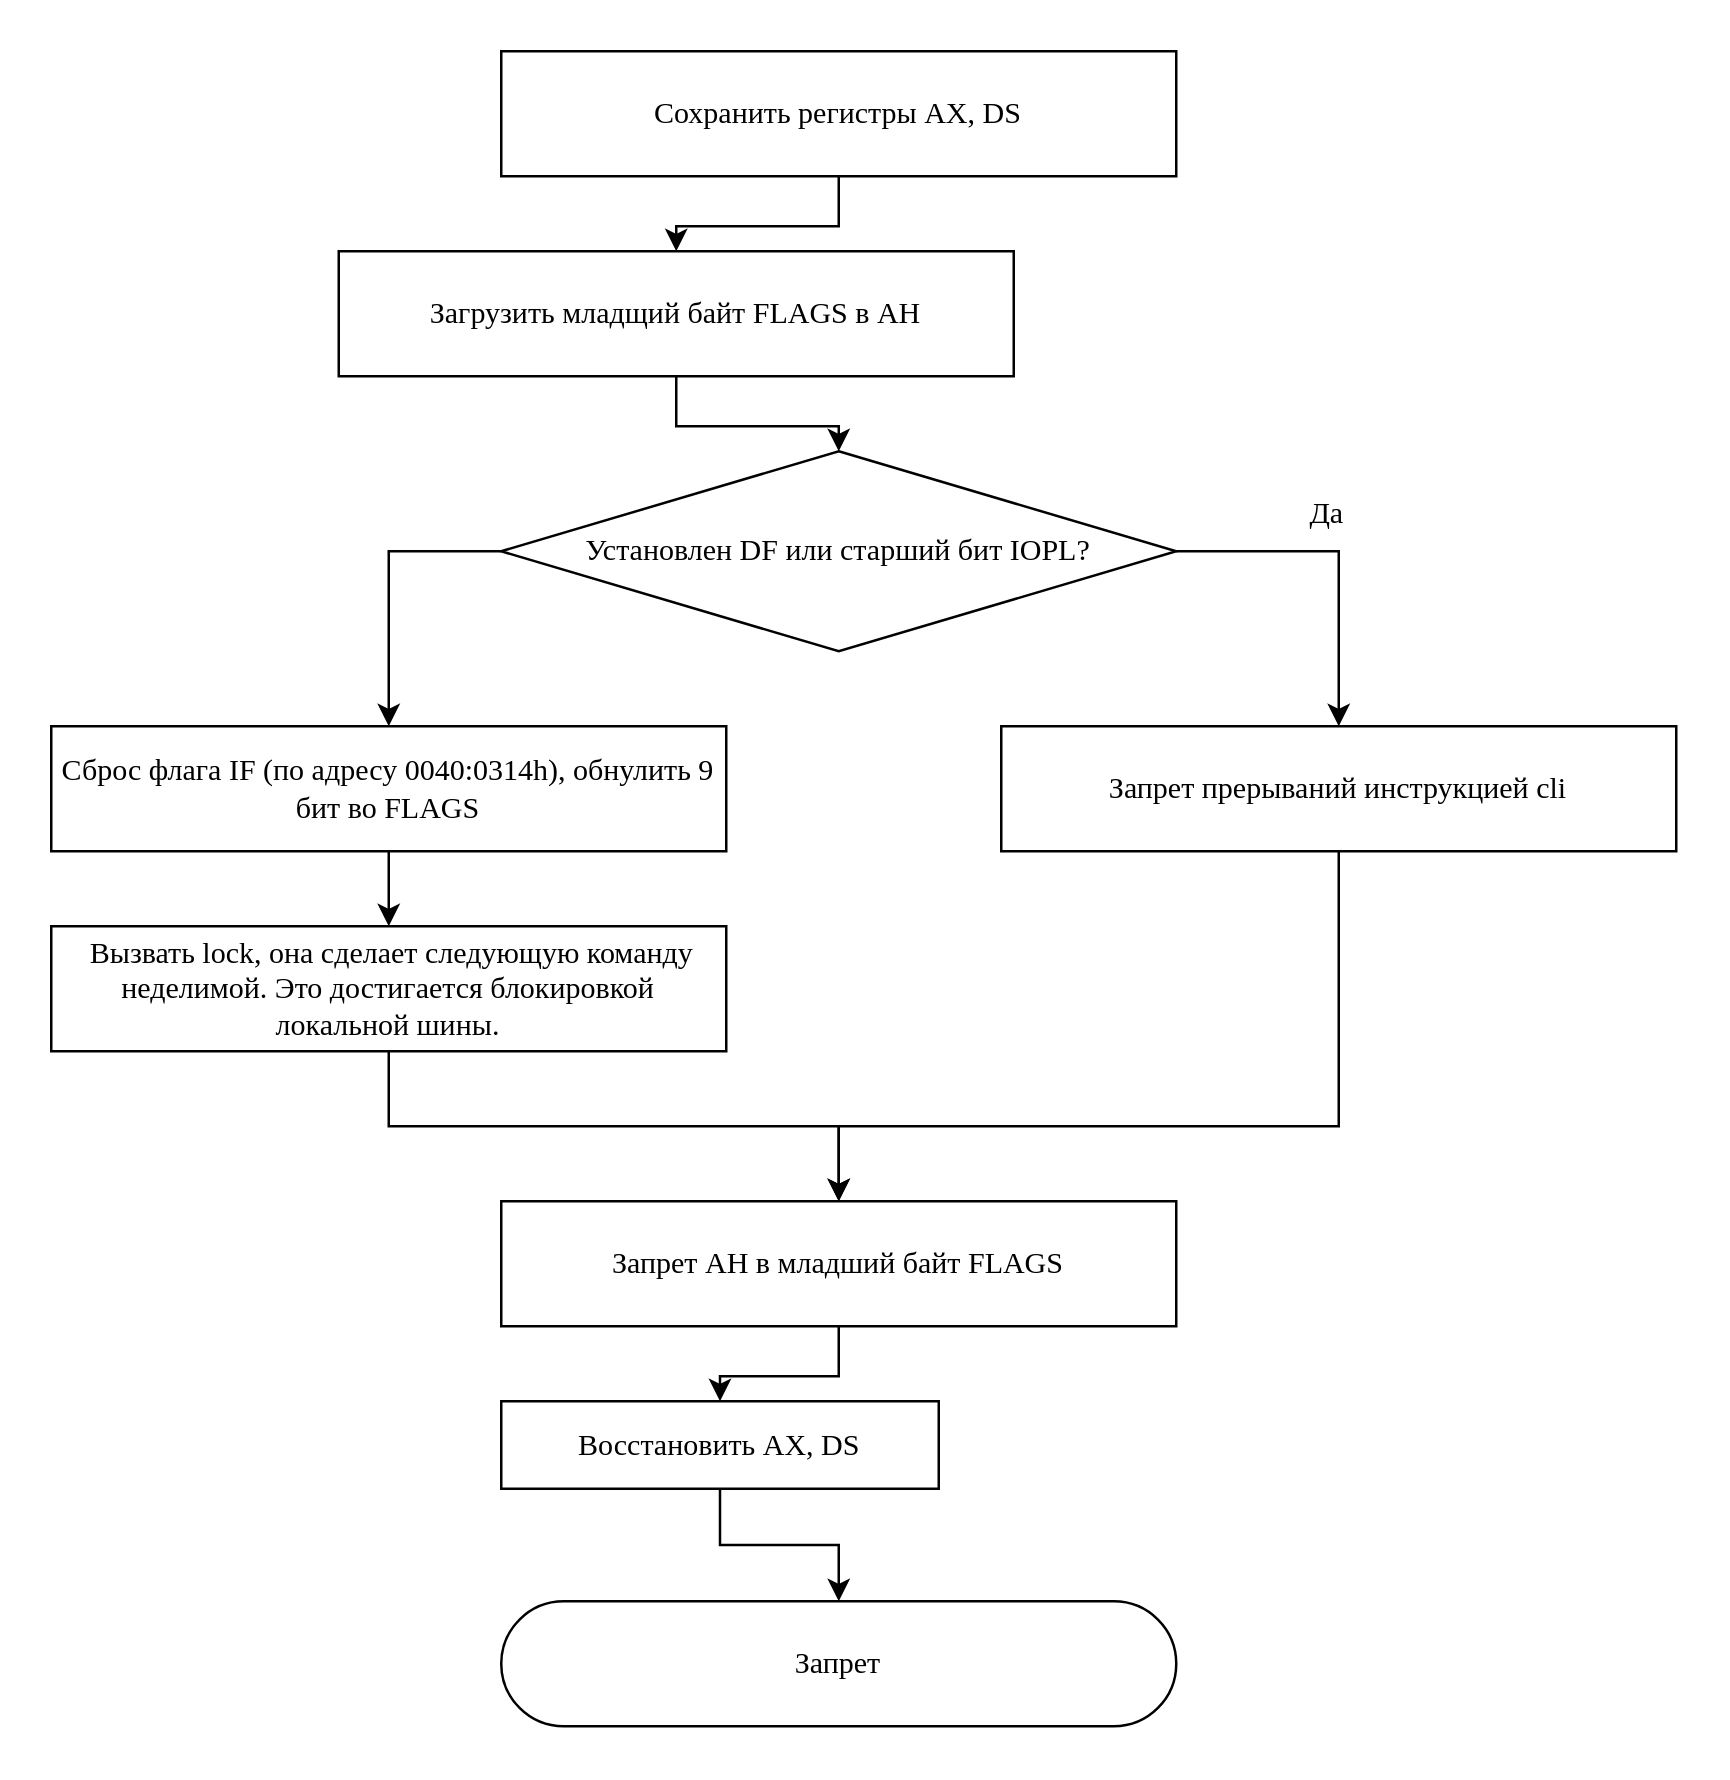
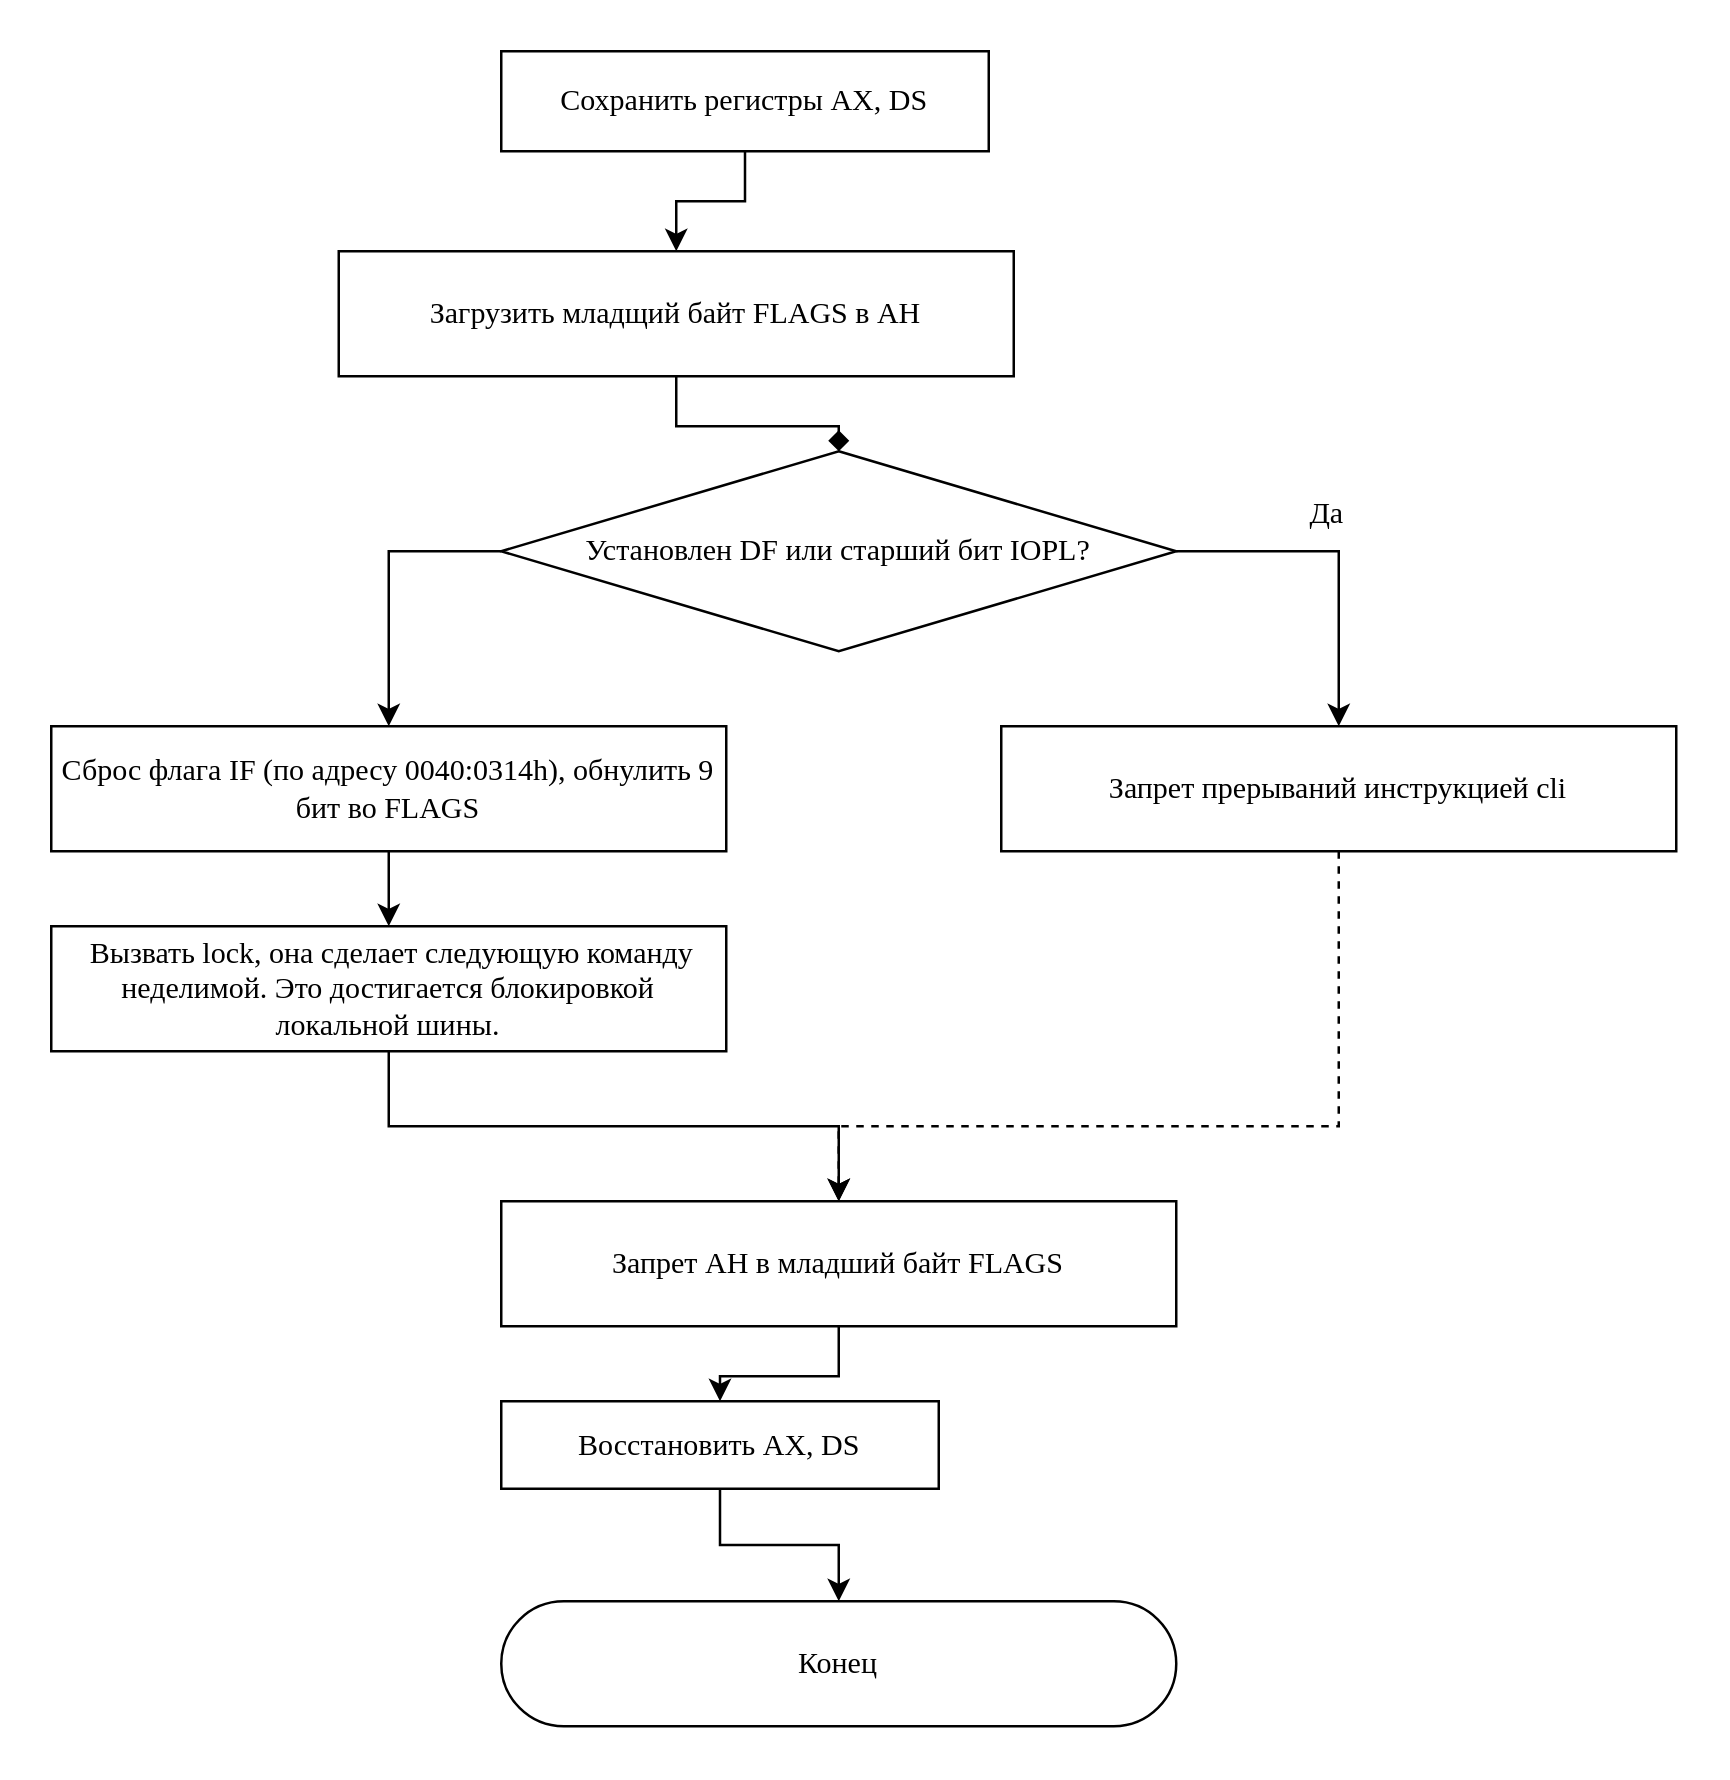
(839, 114) -> (745, 101)
(839, 432) -> (839, 431)
(1228, 1126) -> (1228, 1126)
(839, 1664) -> (839, 1664)
